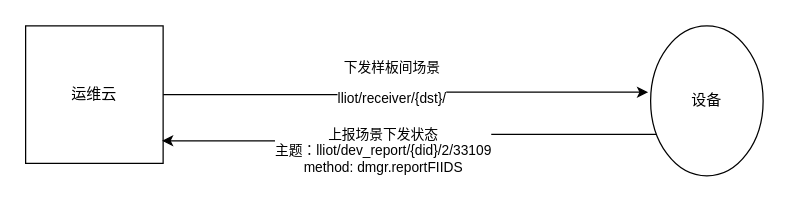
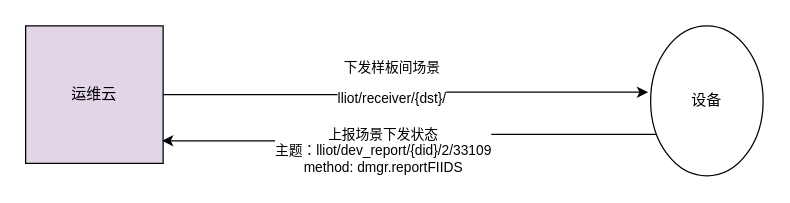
(94, 94) -> (94, 94)
